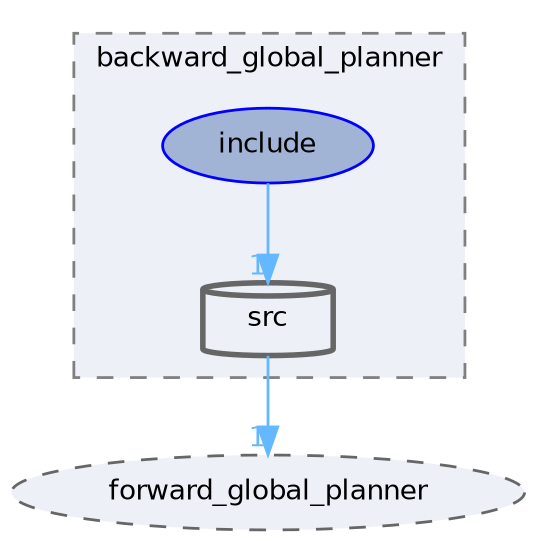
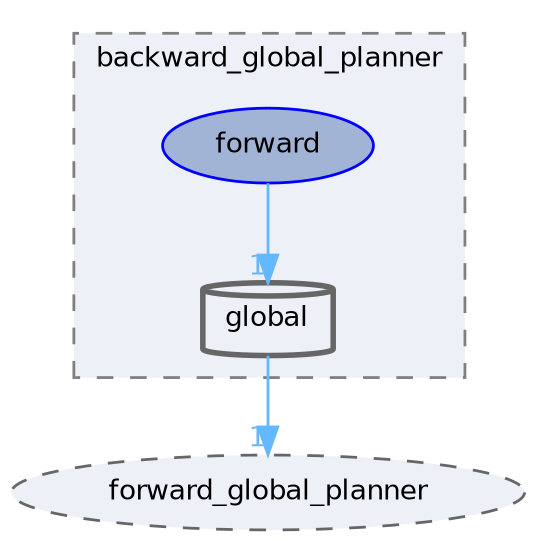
(268, 146) -> (268, 146)
(268, 319) -> (268, 319)
